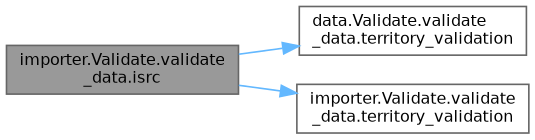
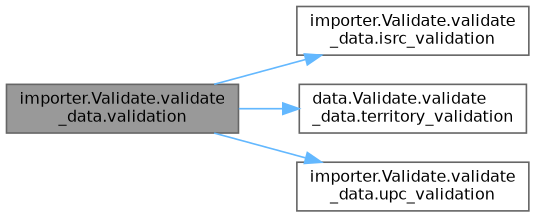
none -> (413, 31)
(122, 70) -> (122, 109)
(413, 109) -> (413, 187)
